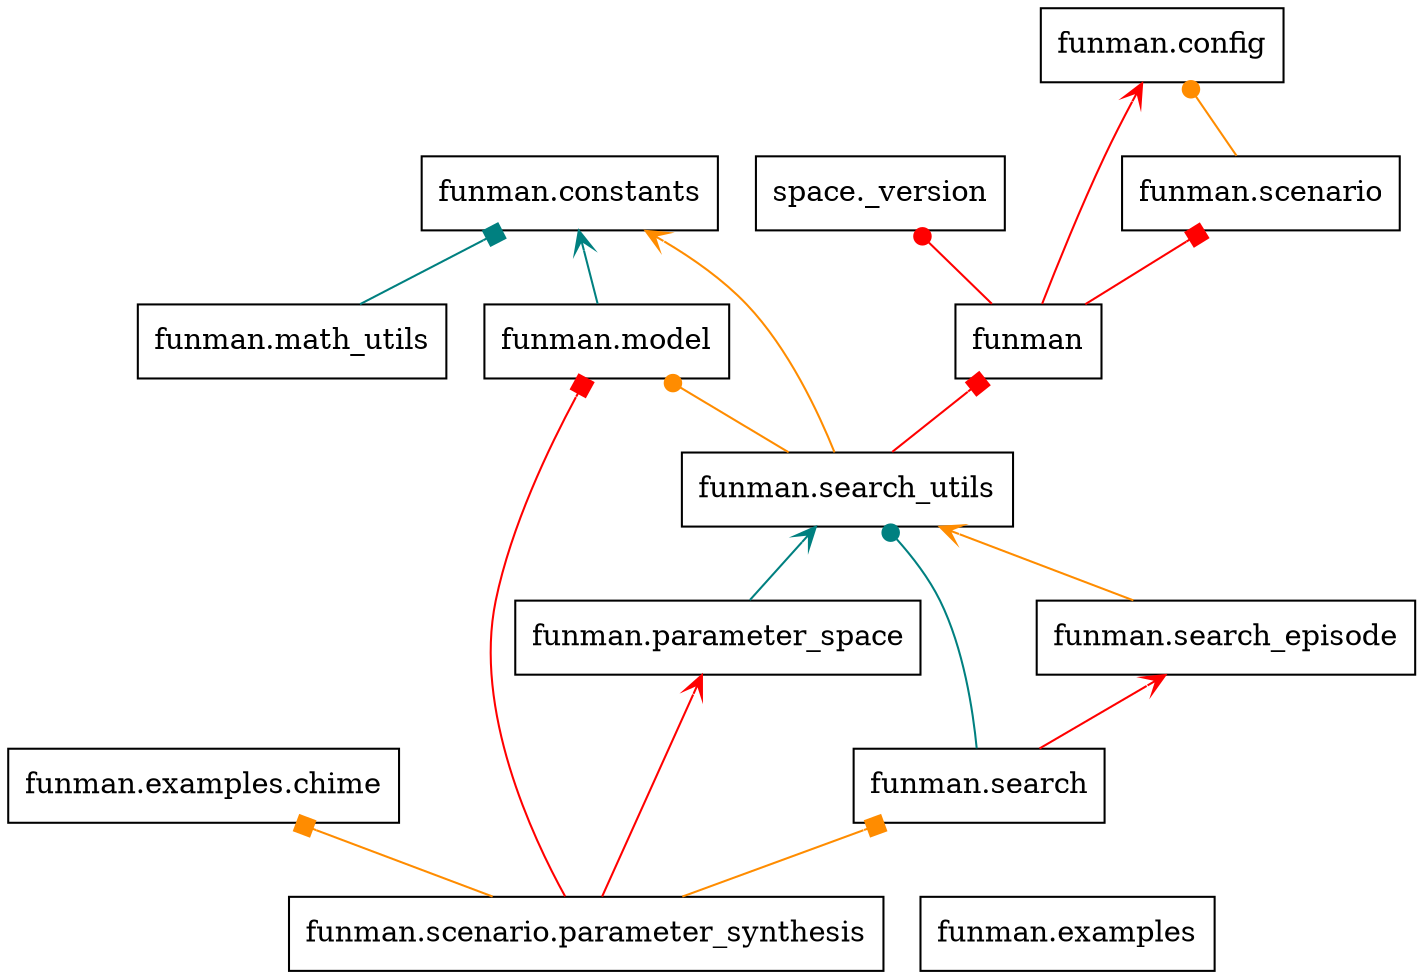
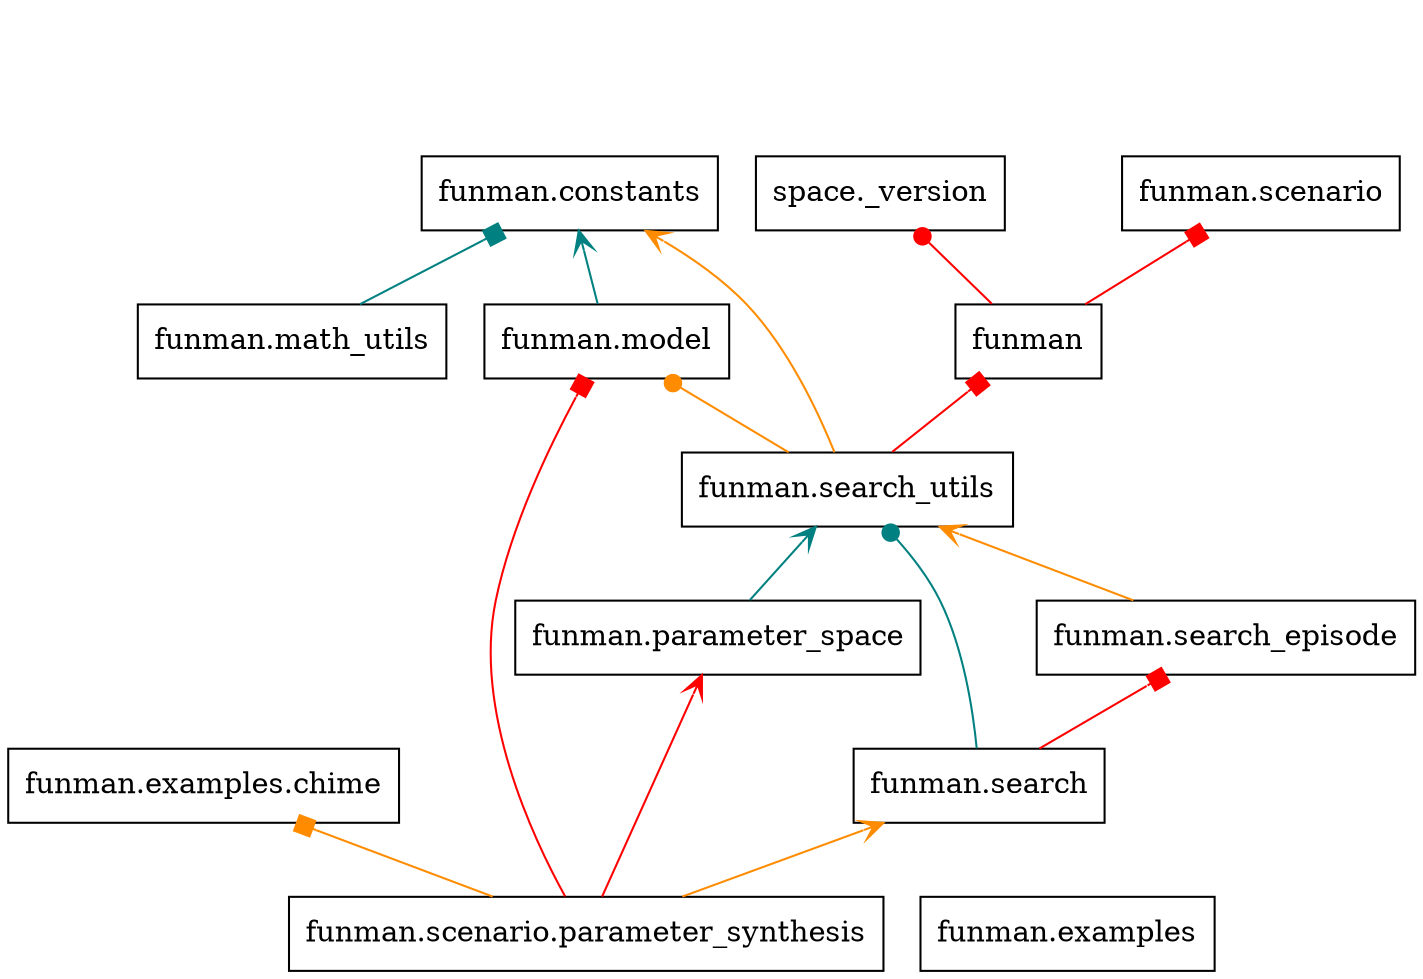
(1162, 45) -> none
(1093, 717) -> (1093, 717)
(773, 863) -> (773, 863)
